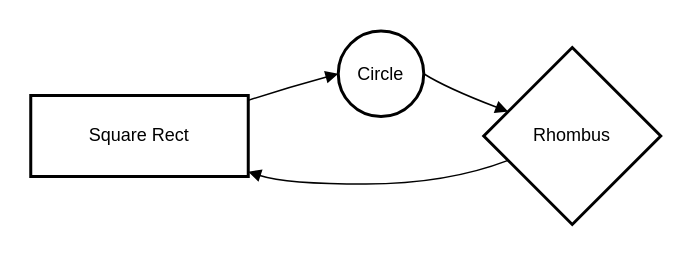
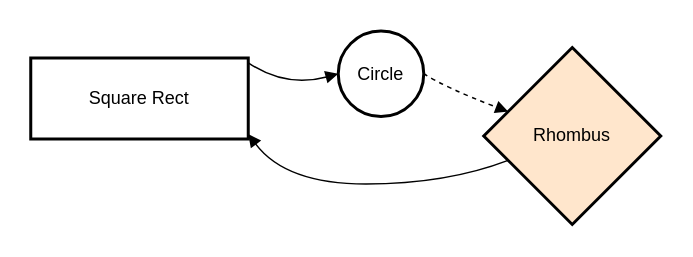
(460, 92) -> (460, 92)
(140, 136) -> (140, 98)
(572, 136) -> (572, 136)
